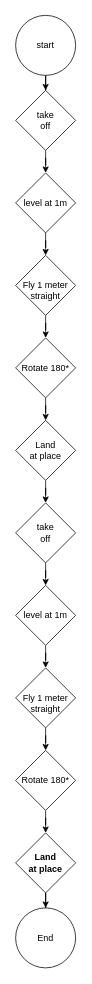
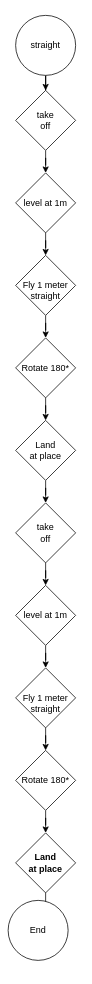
(45, 45) -> (45, 45)
(45, 938) -> (38, 930)
